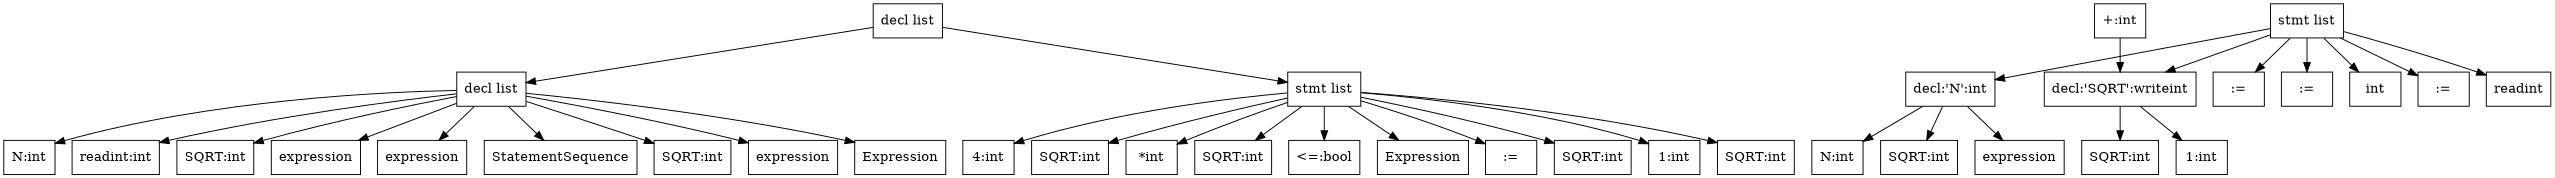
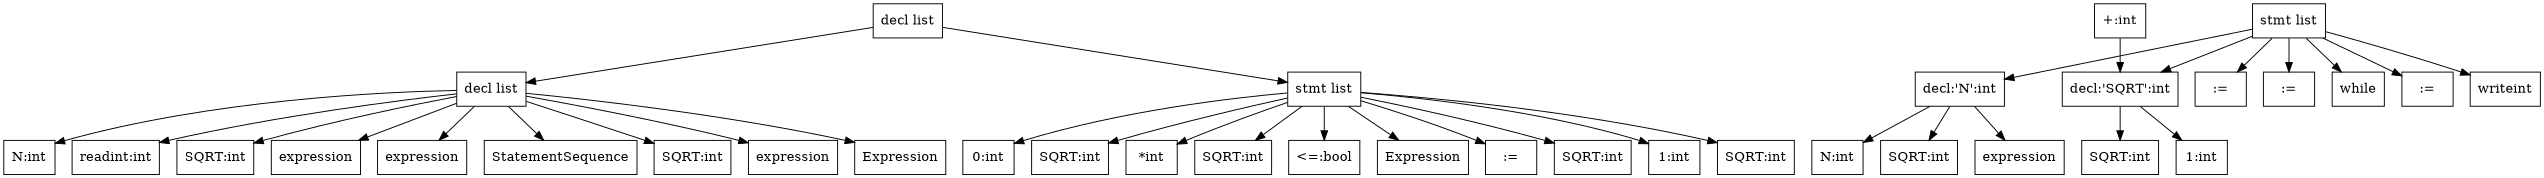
(2120, 89) -> (2120, 89)
(2375, 89) -> (2358, 89)
(2519, 89) -> (2505, 89)
(988, 157) -> (988, 157)
